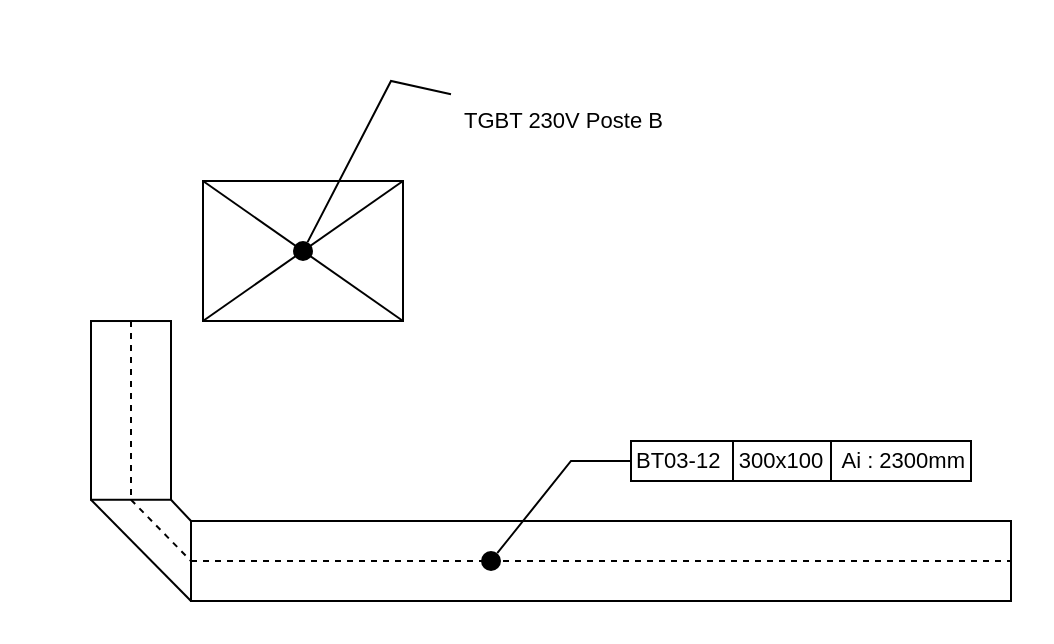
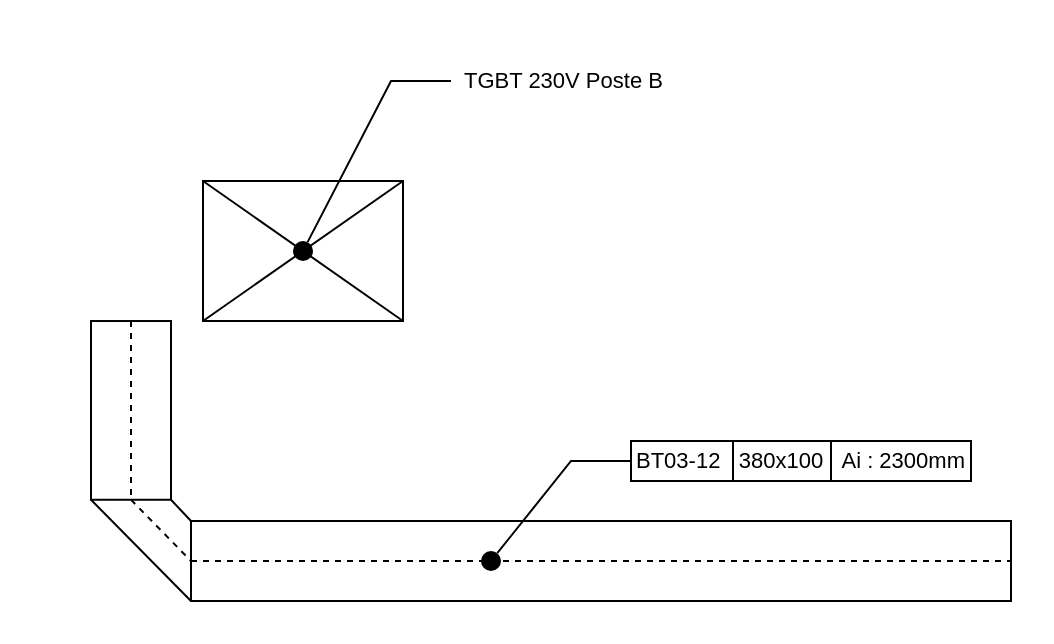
(571, 121) -> (571, 81)
(811, 461) -> (811, 461)
